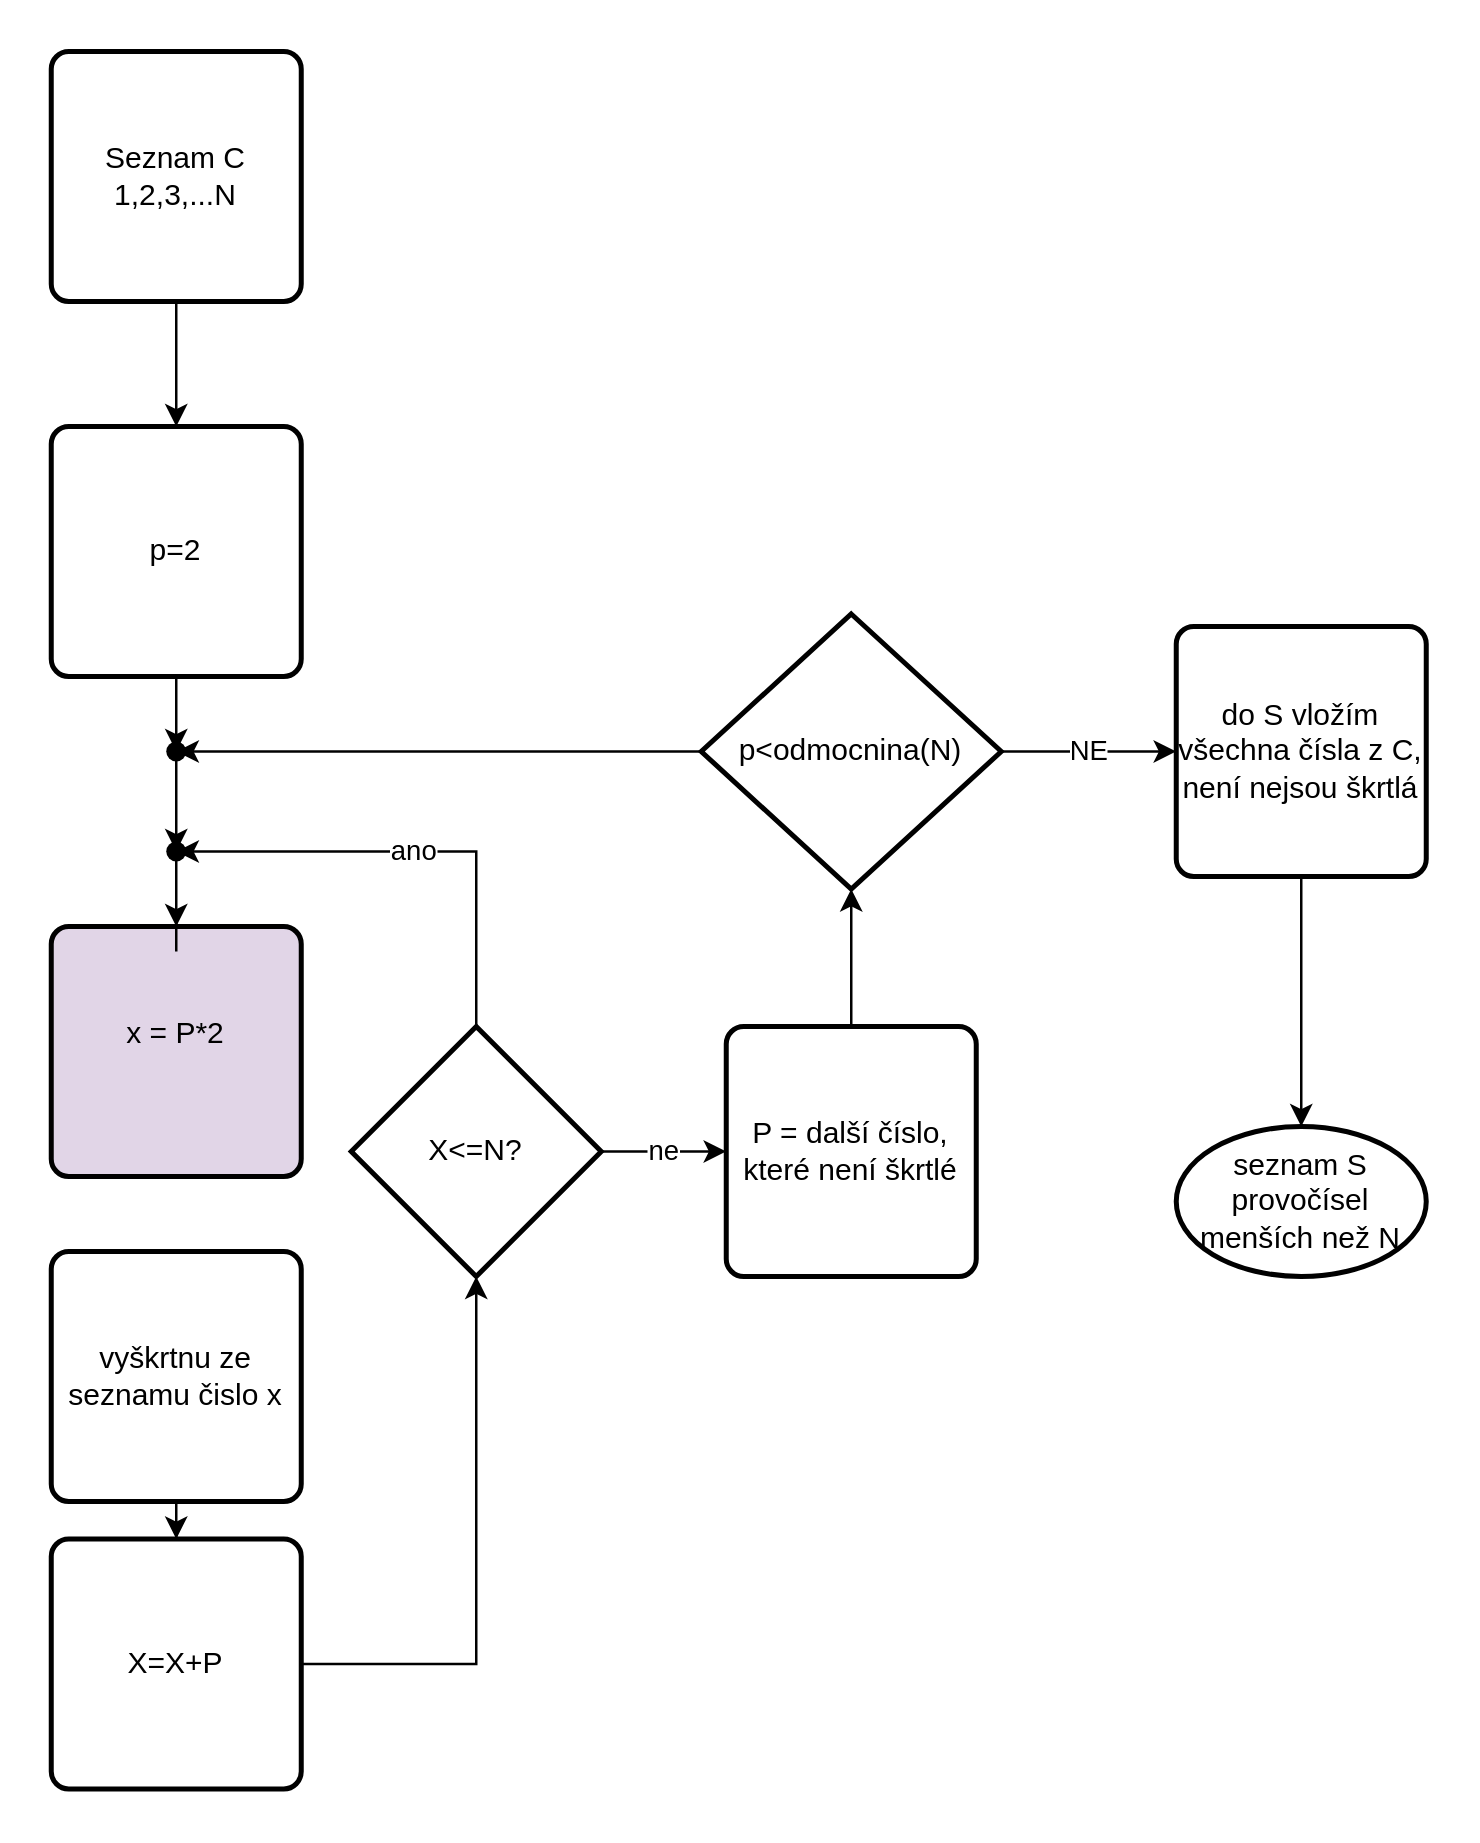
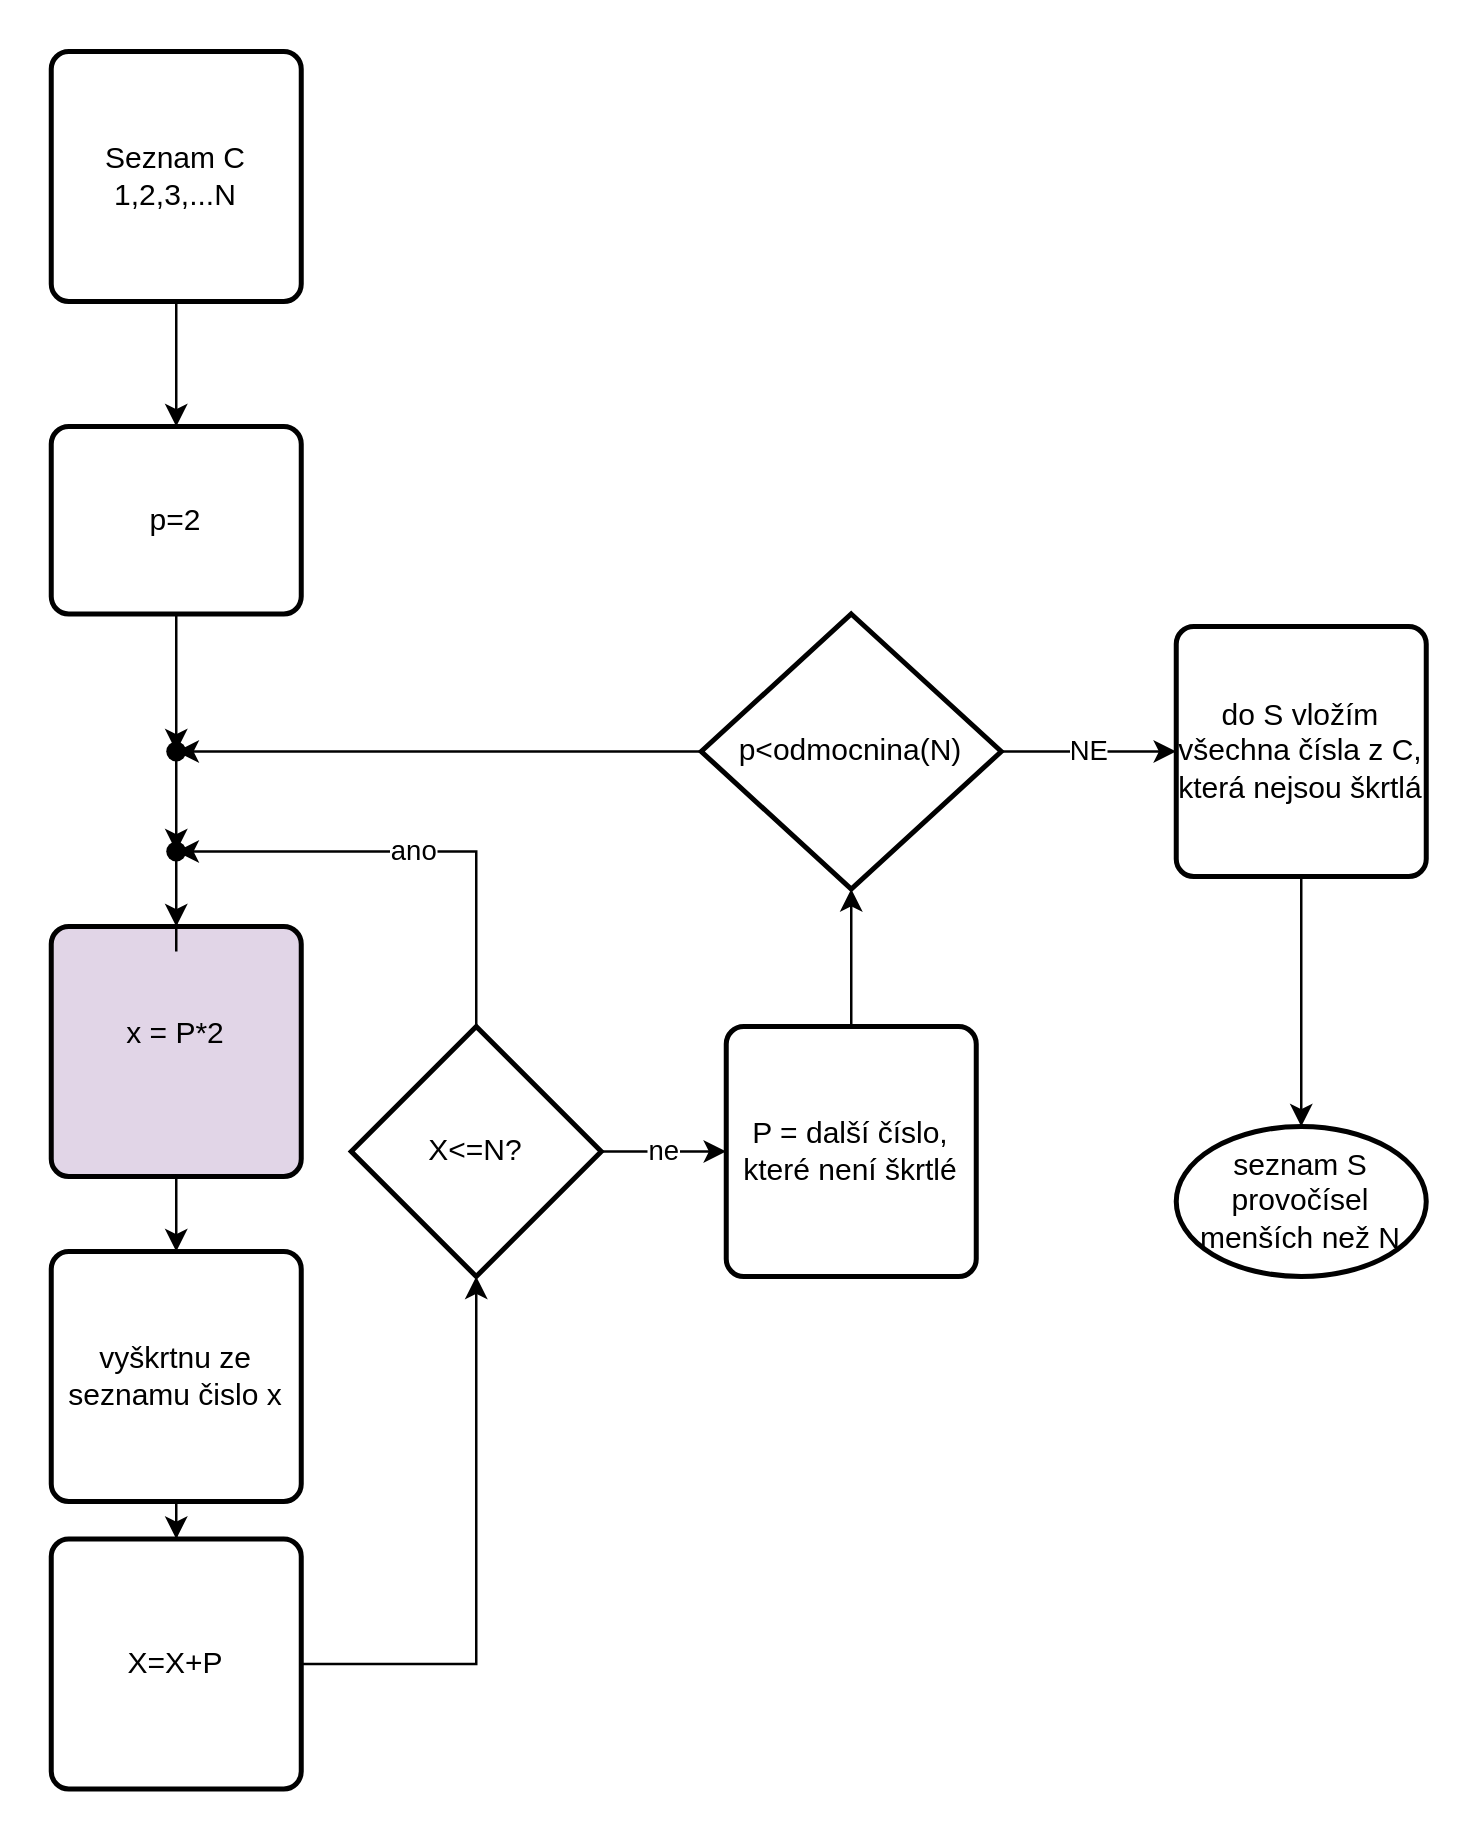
(176, 551) -> (176, 520)
(1301, 751) -> (1301, 751)
none -> (176, 1221)
